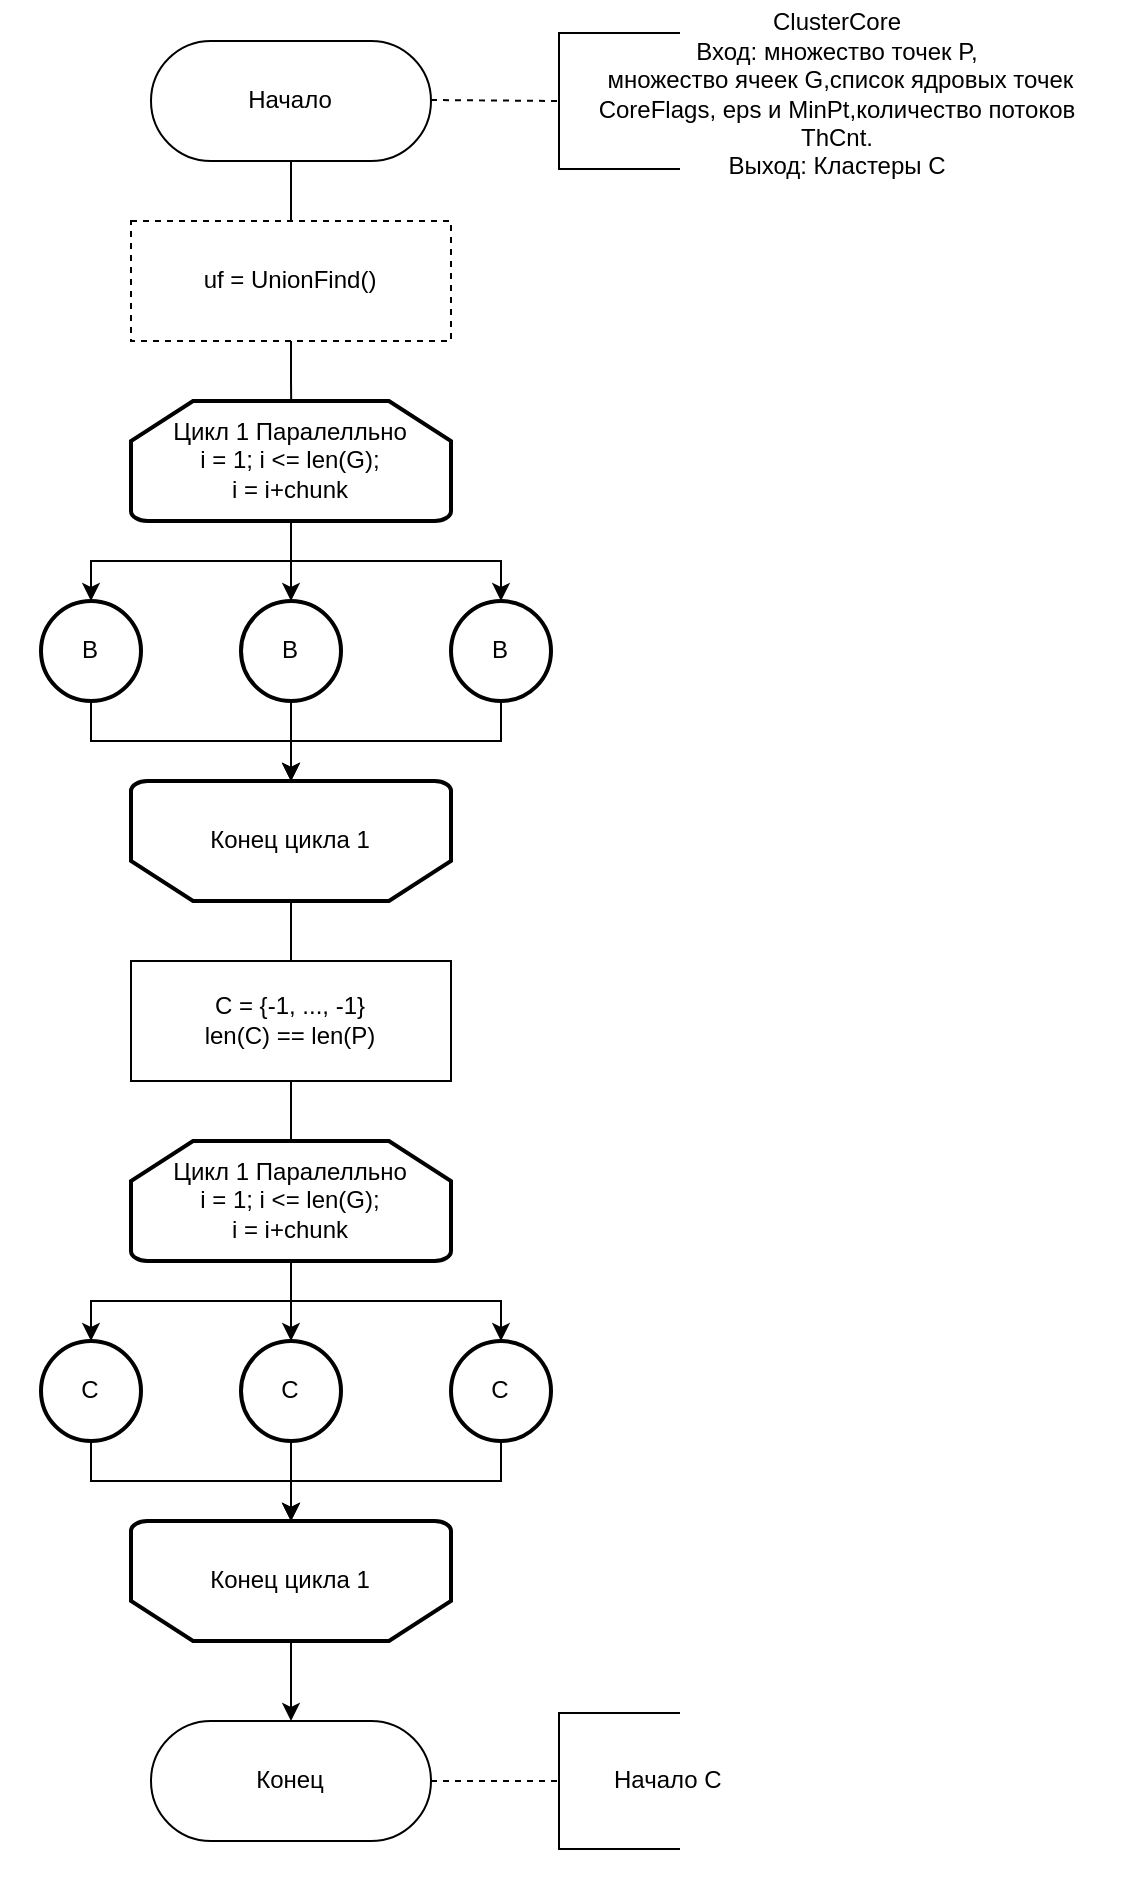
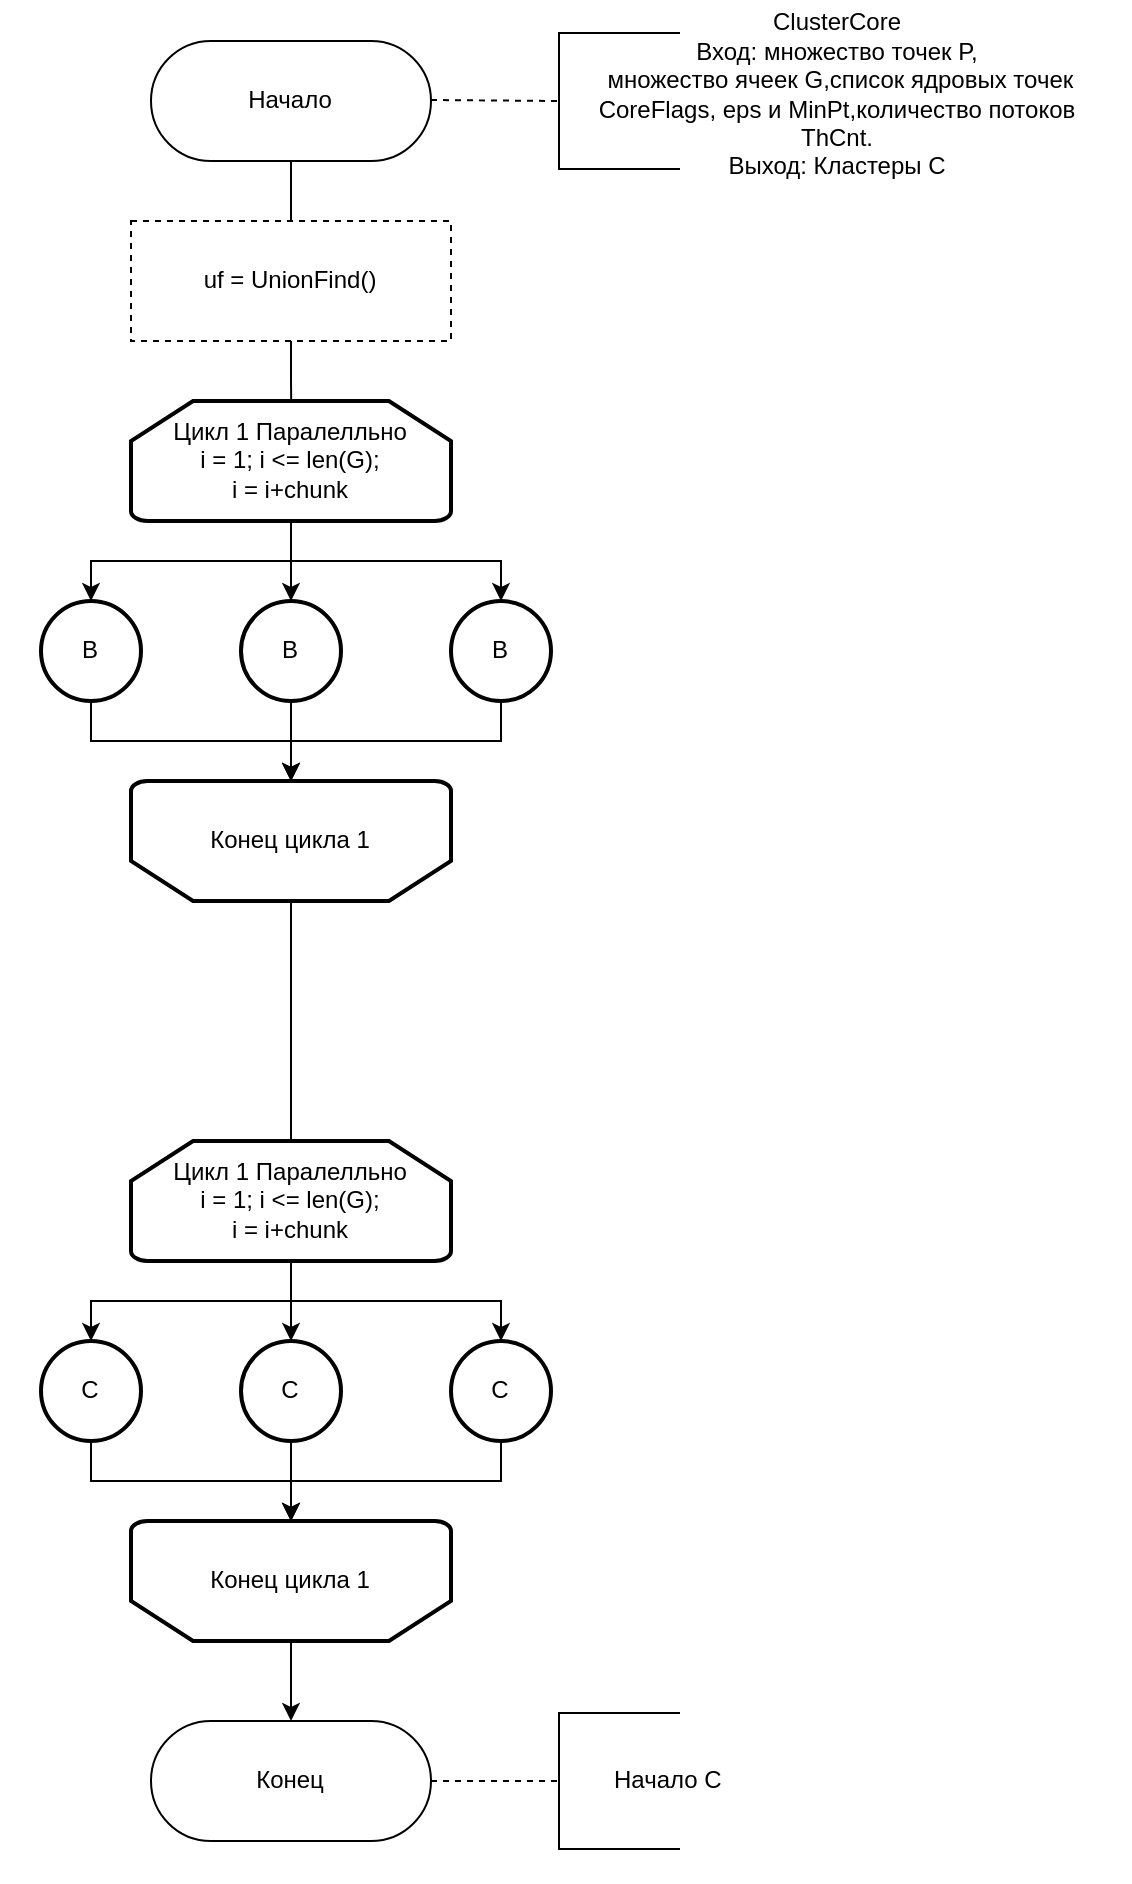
(291, 1021) -> none
